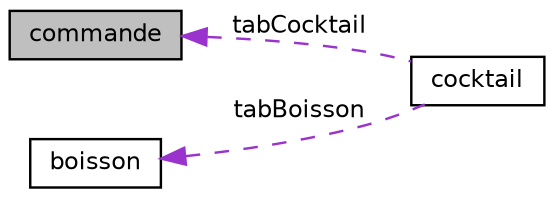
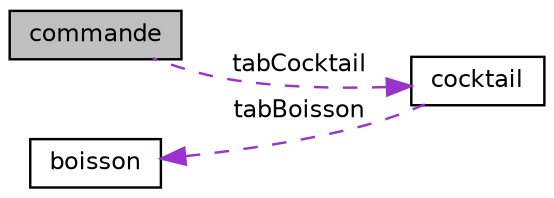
(310, 44) -> (268, 84)
